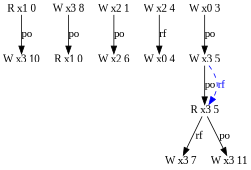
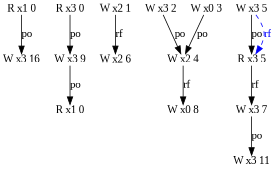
(68, 9) -> (70, 60)
none -> (70, 9)
none -> (161, 9)
(205, 30) -> (196, 31)
(119, 34) -> (119, 34)
(22, 60) -> (22, 60)
(159, 60) -> (183, 110)
(215, 132) -> (252, 132)
